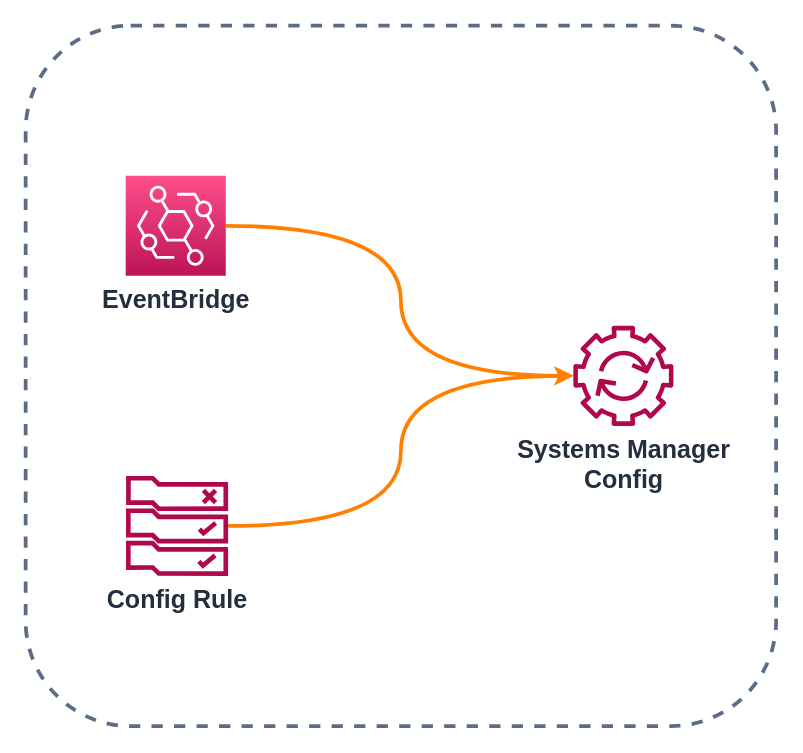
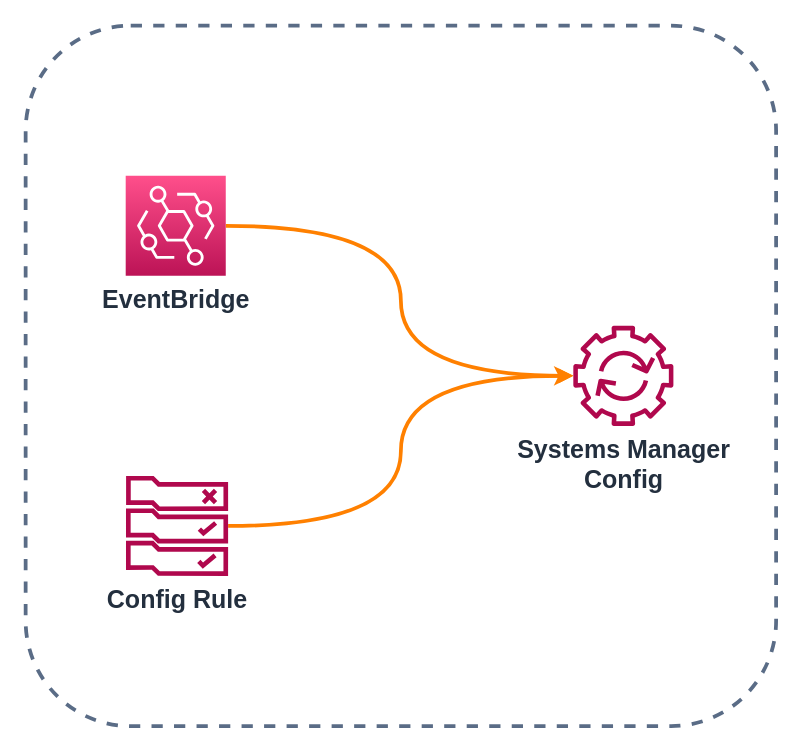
(453, 362) -> (453, 361)
(529, 377) -> (528, 377)
